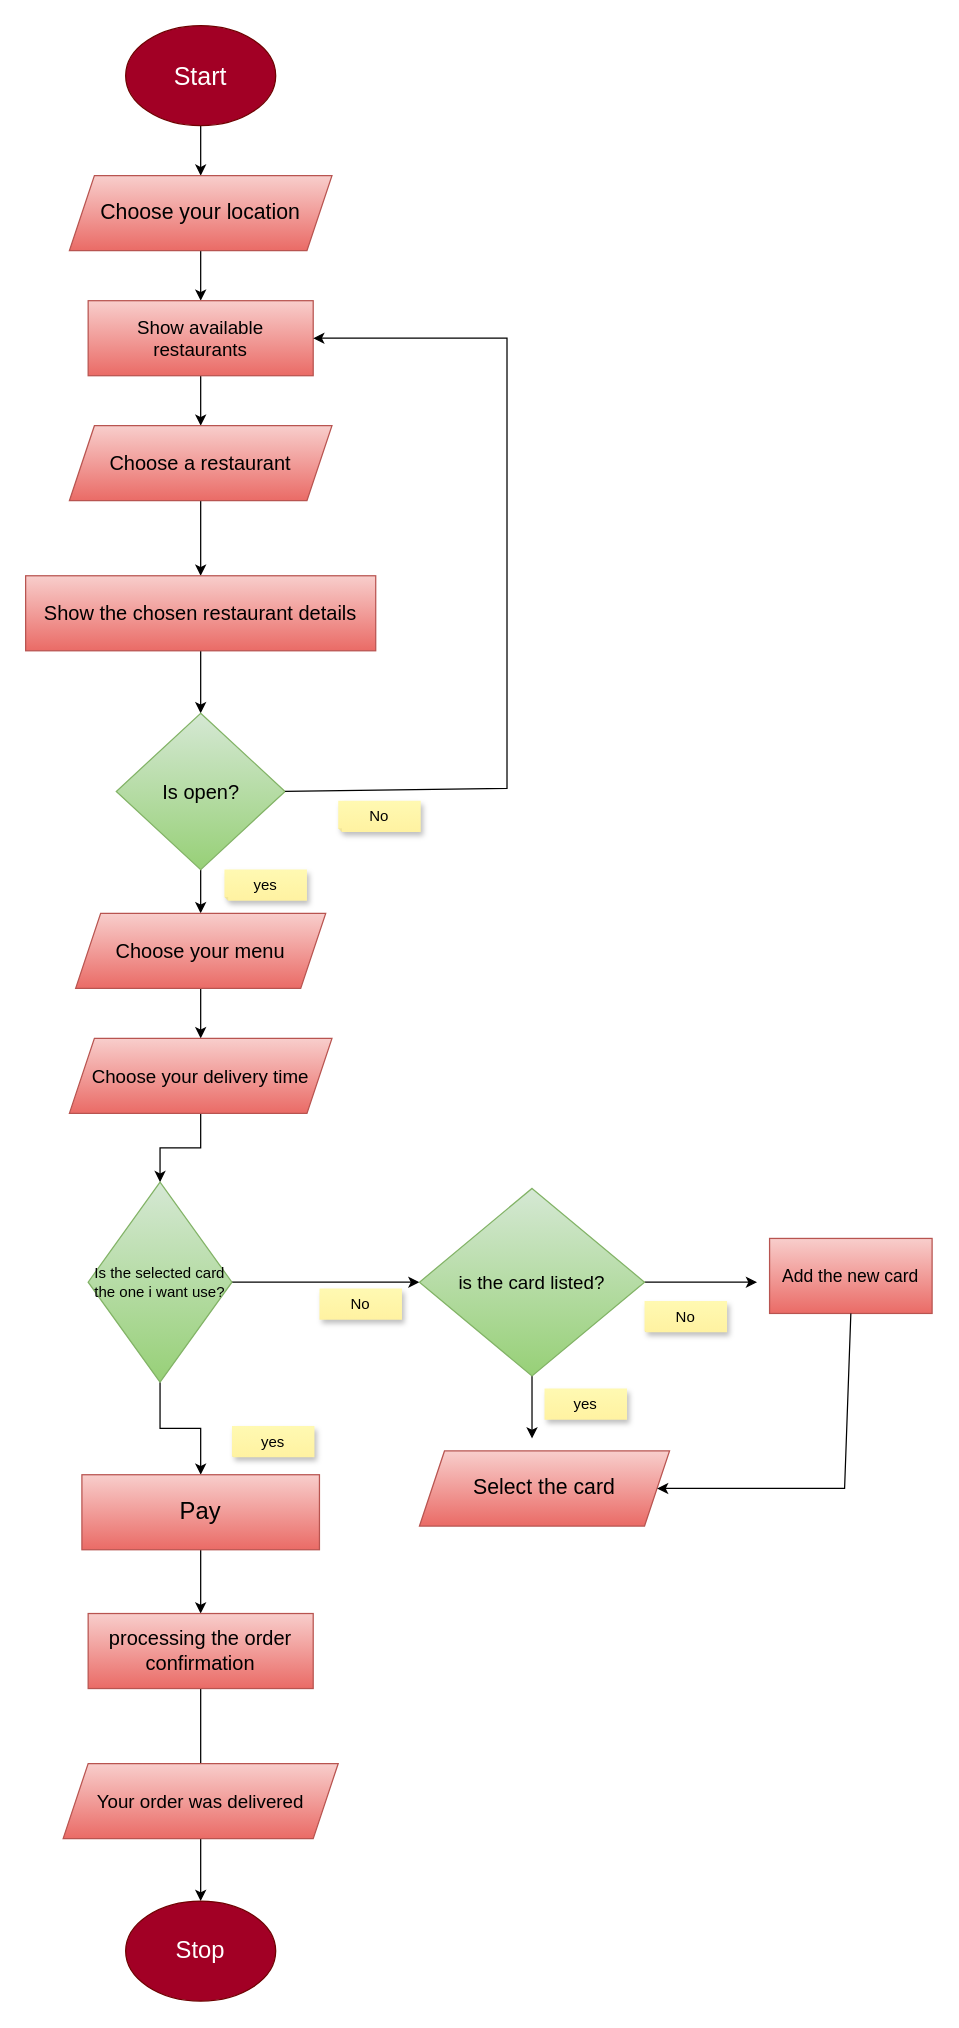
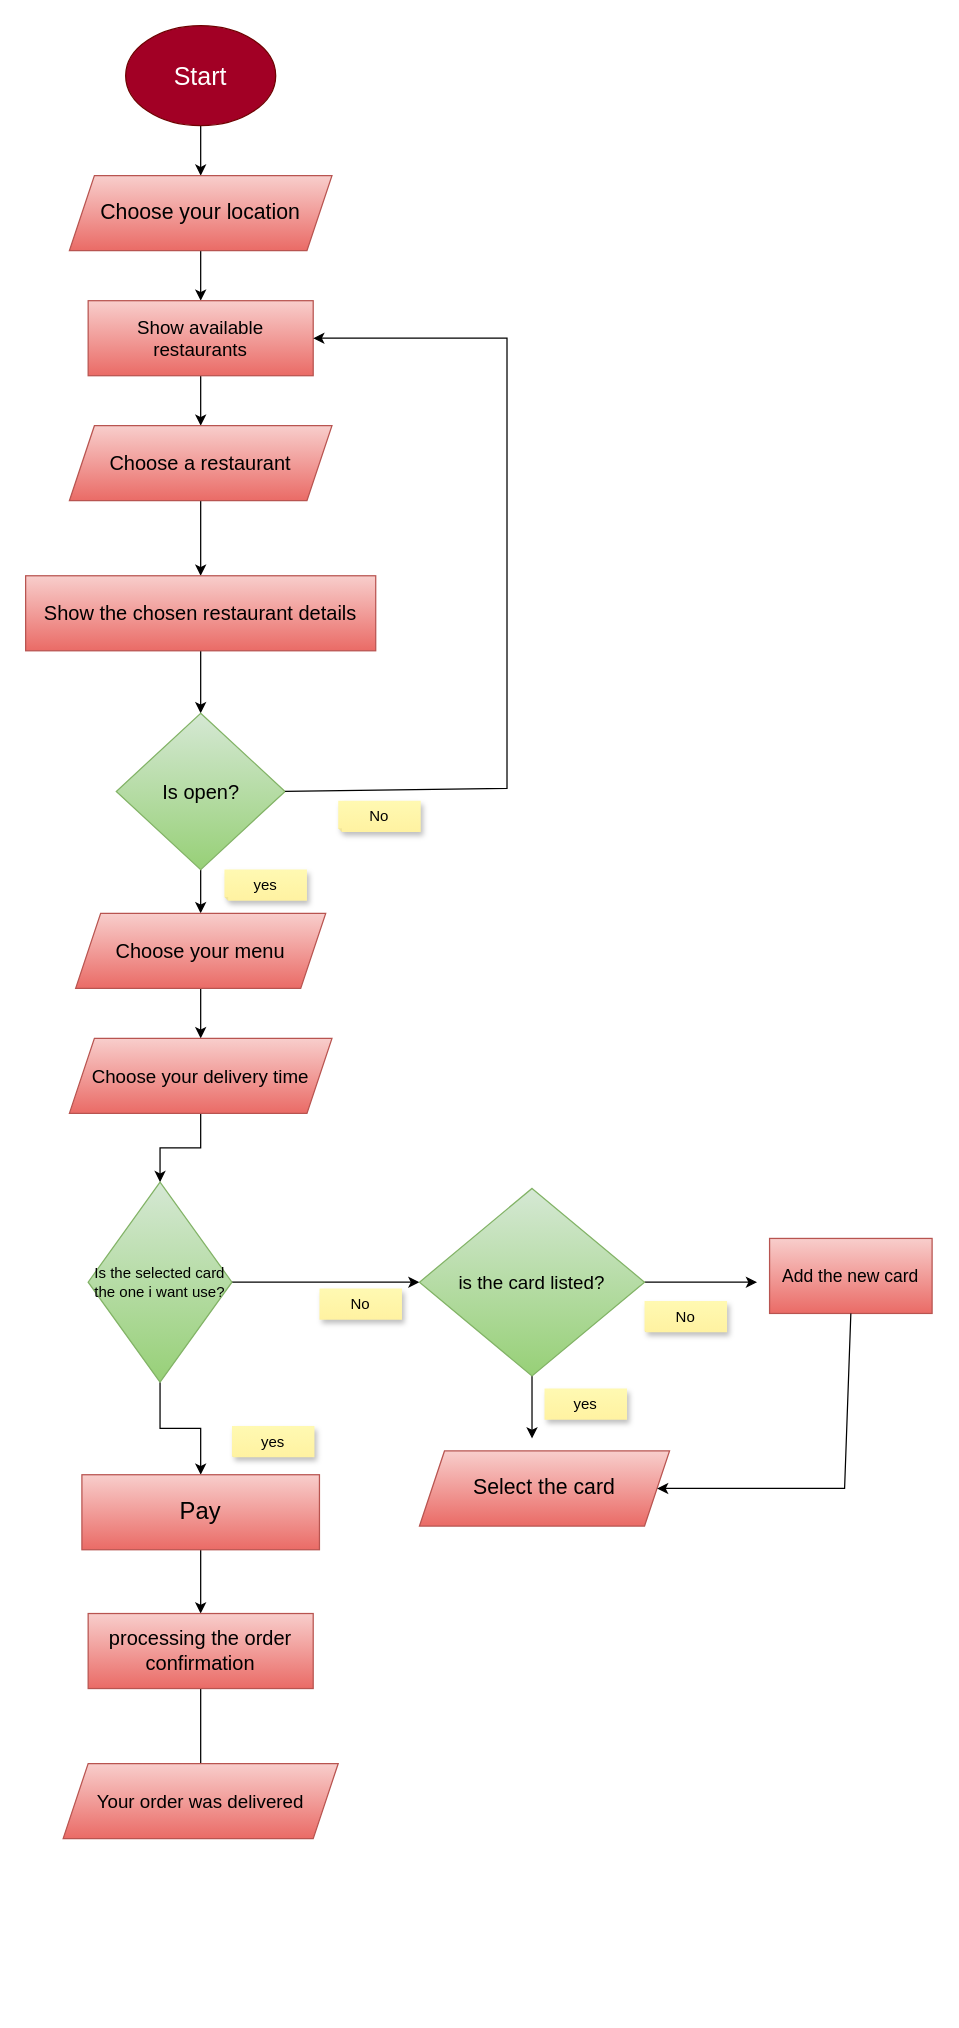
(201, 1865) -> none
(201, 1951) -> none
